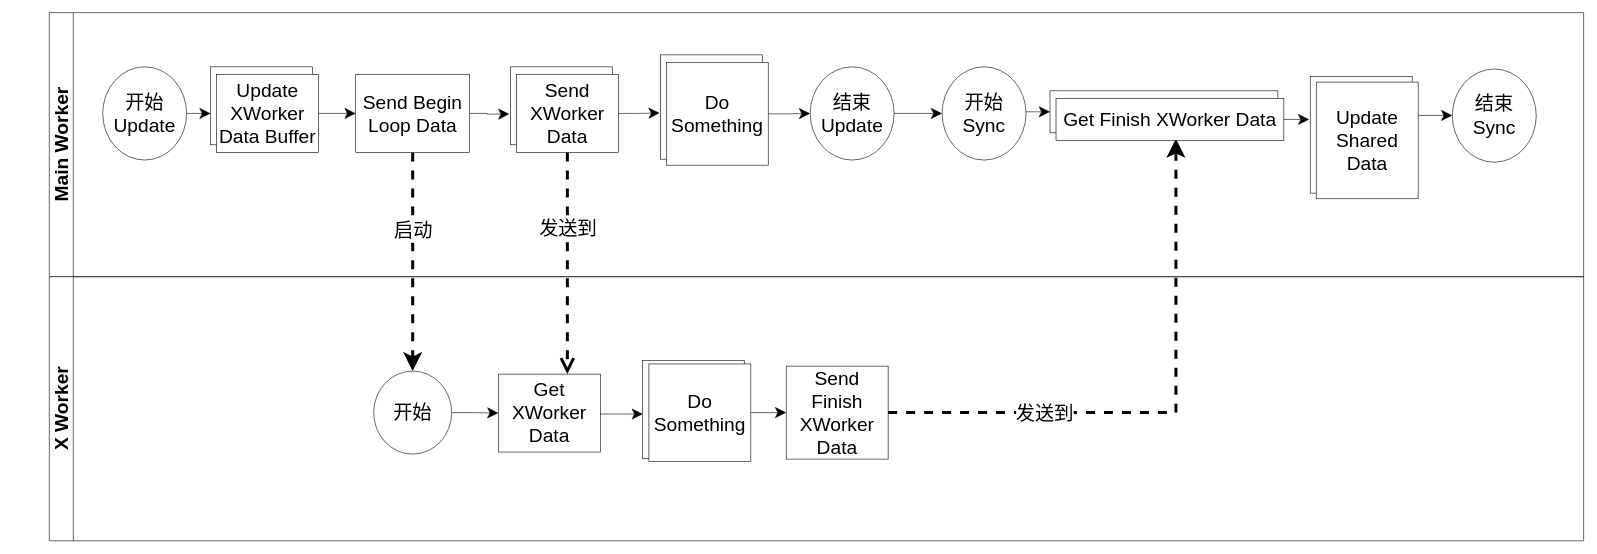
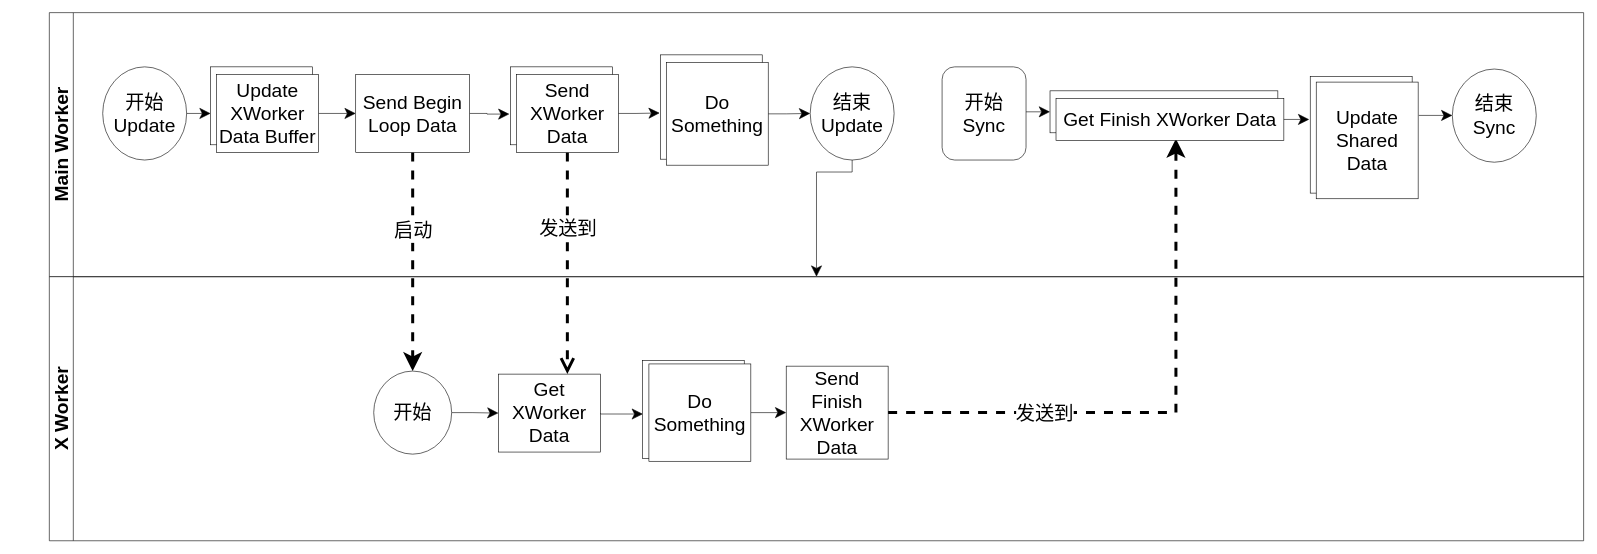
(914, 114) -> (817, 219)
(984, 114) -> (984, 114)
